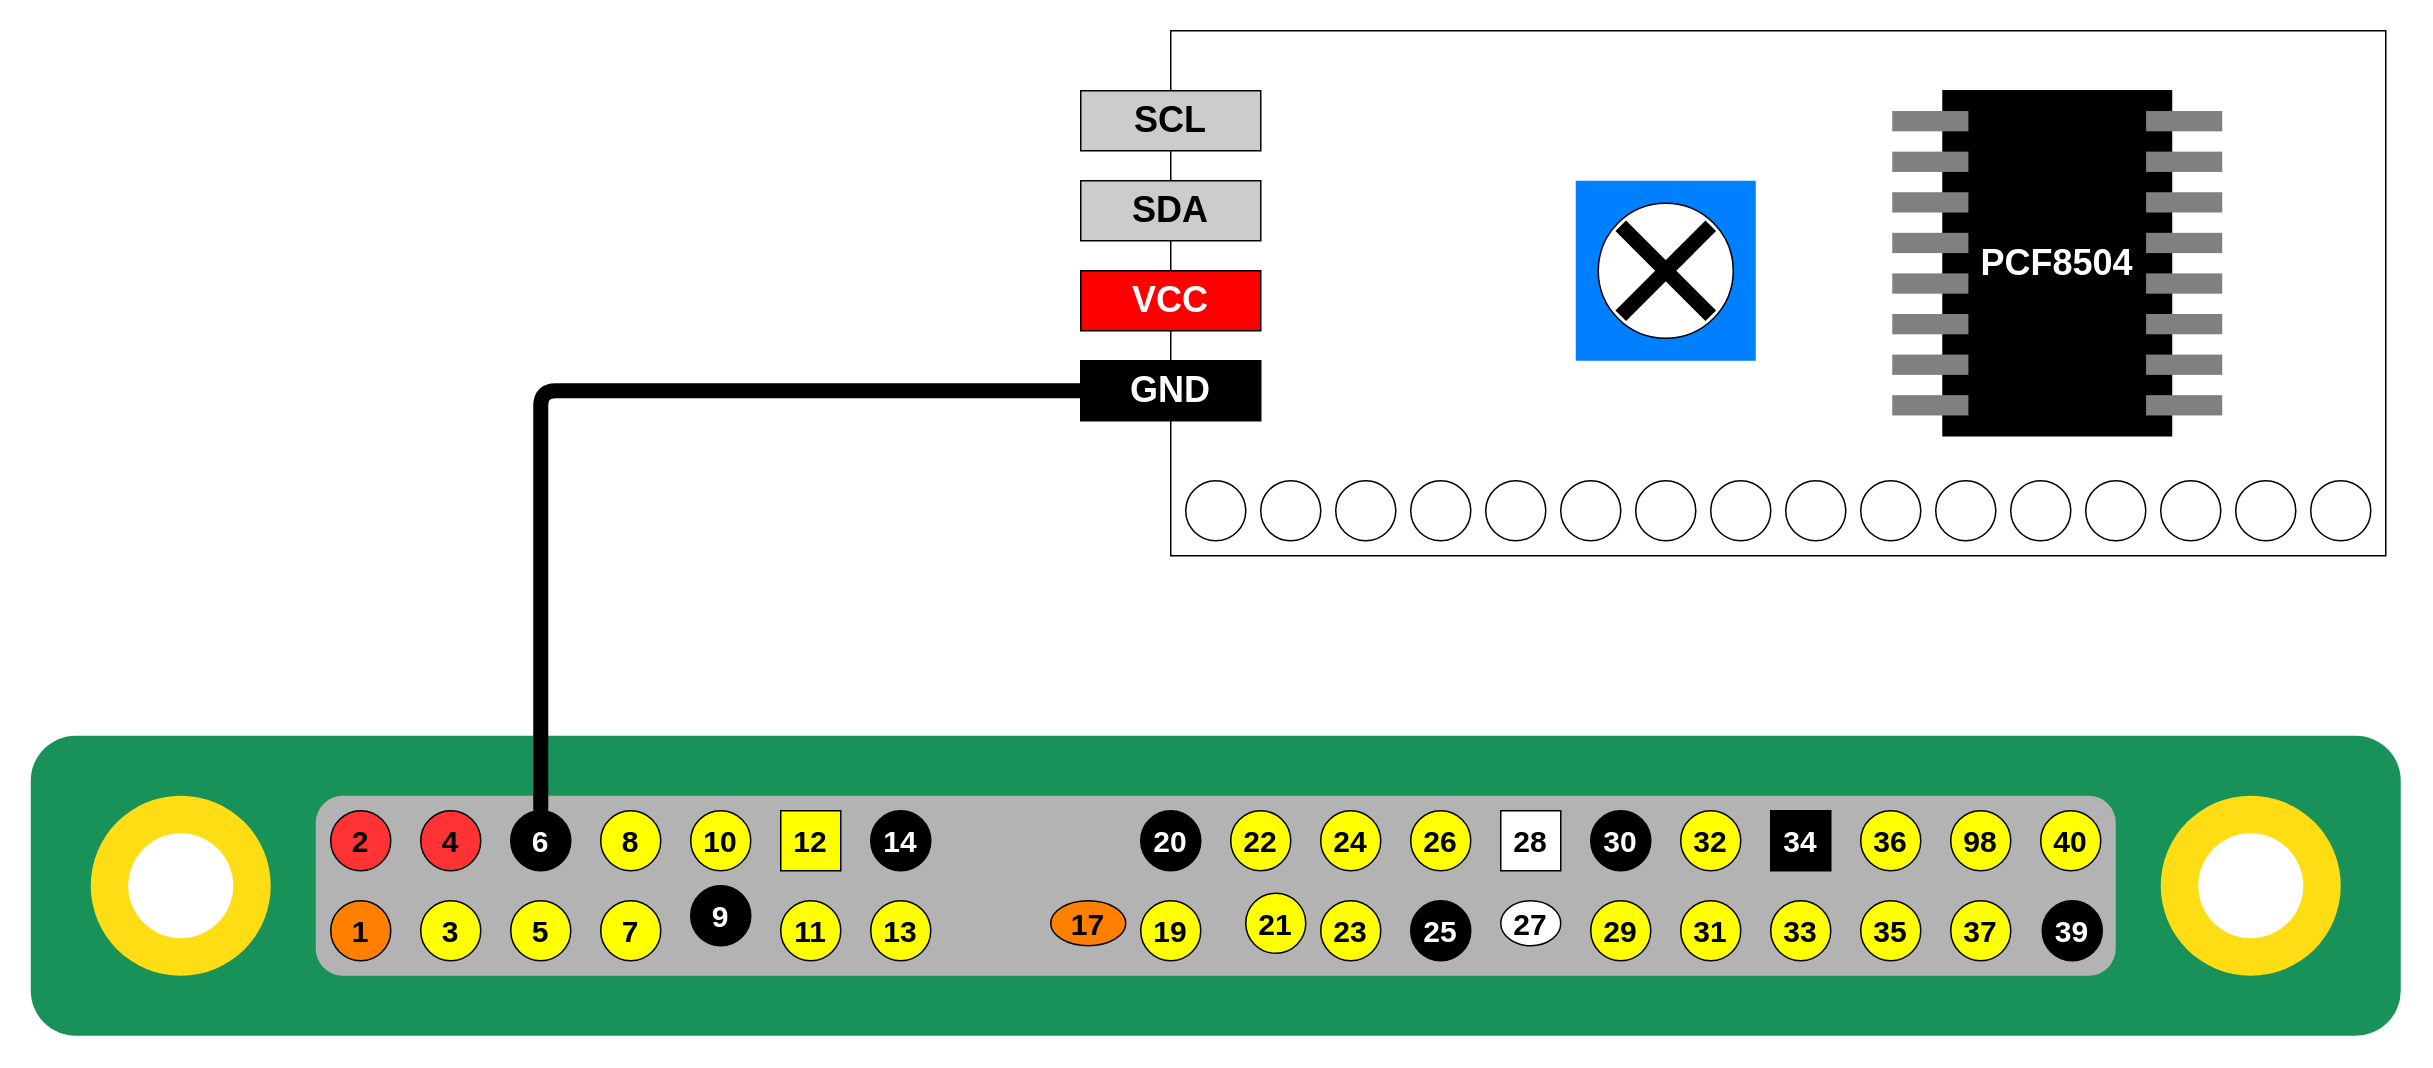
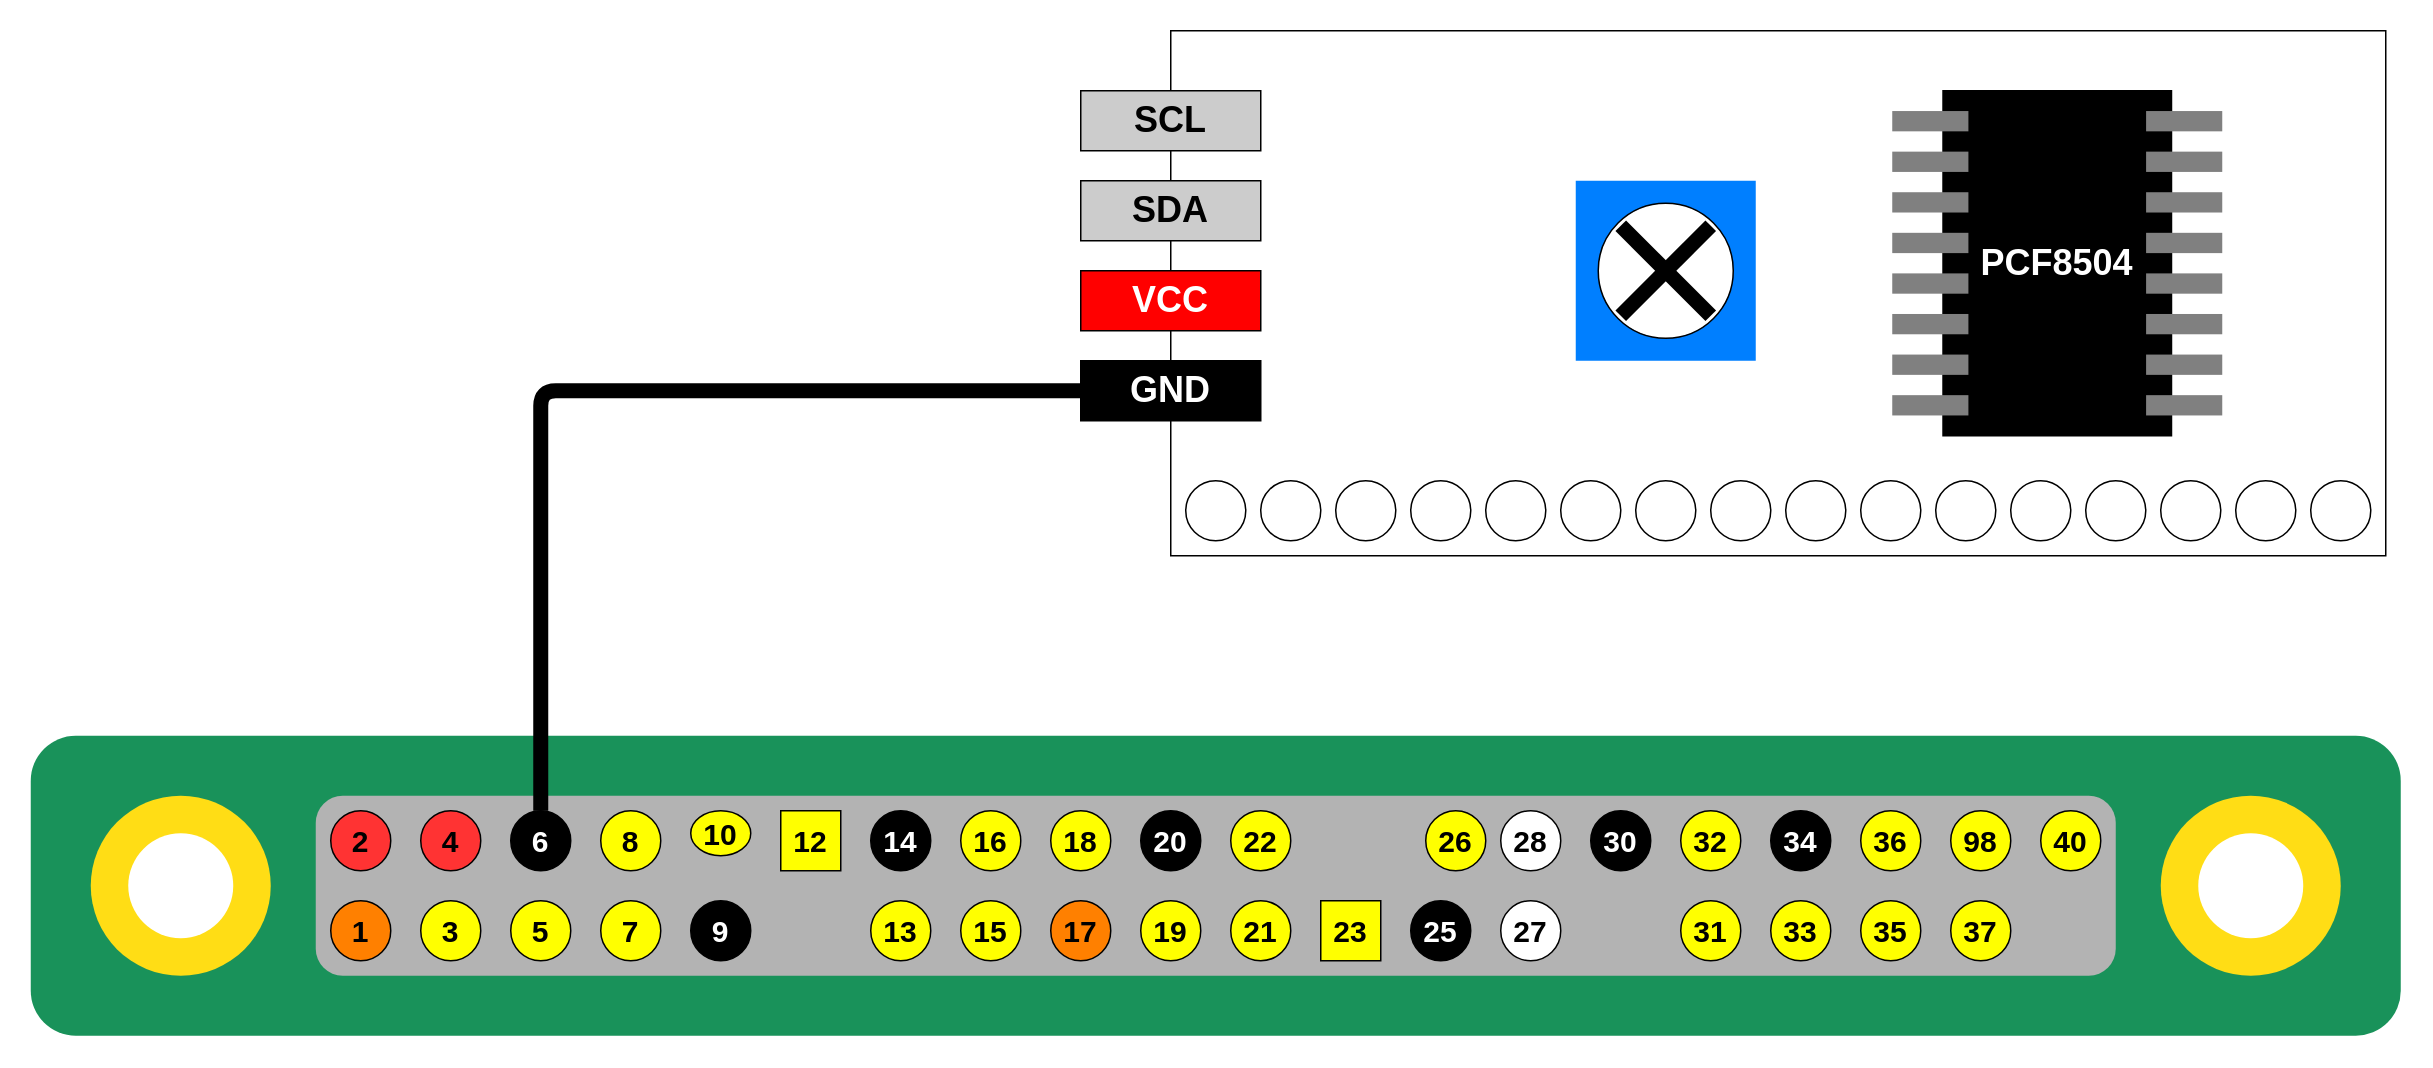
(721, 841) -> (721, 833)
none -> (991, 841)
none -> (1081, 841)
(1351, 841) -> none
(1441, 841) -> (1456, 841)
(1531, 841) -> (1531, 841)
(1801, 841) -> (1801, 841)
(721, 916) -> (721, 931)
(1088, 923) -> (1081, 931)
(1276, 923) -> (1261, 931)
(1531, 923) -> (1531, 931)
(811, 931) -> none
none -> (991, 931)
(1351, 931) -> (1351, 931)
(1621, 931) -> none
(2072, 931) -> none
